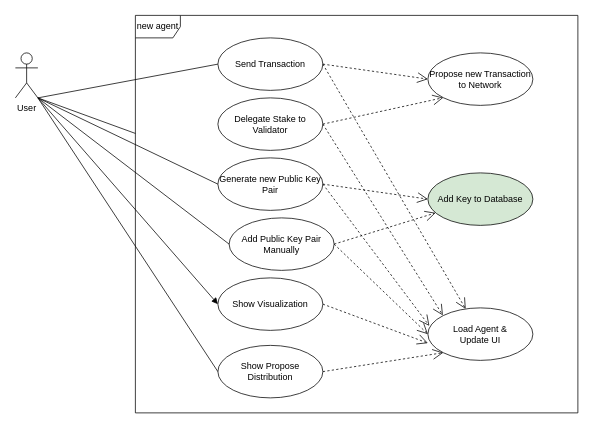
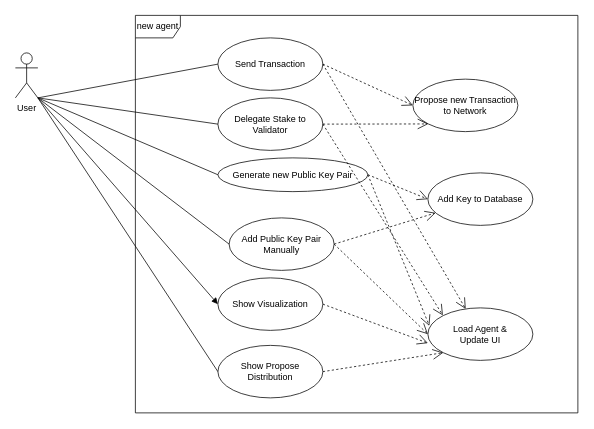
(480, 79) -> (465, 105)
(96, 119) -> (131, 112)
(270, 184) -> (293, 175)
(480, 199) -> (480, 199)
